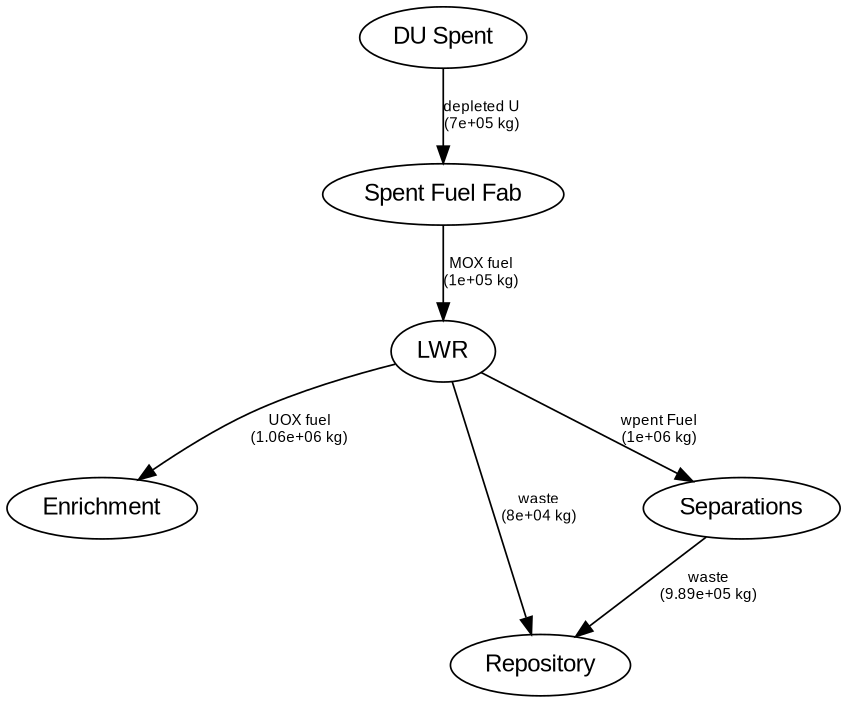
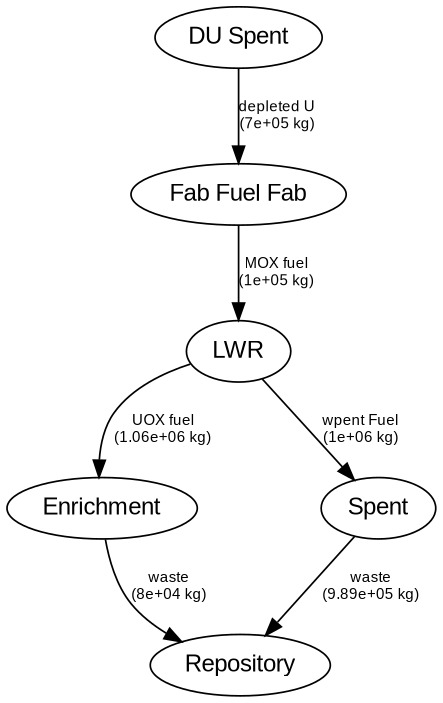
(443, 194) -> (239, 194)
(489, 500) -> (124, 594)
(742, 508) -> (378, 508)
